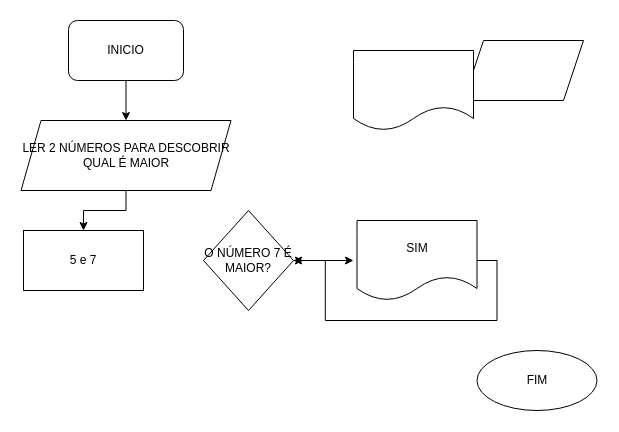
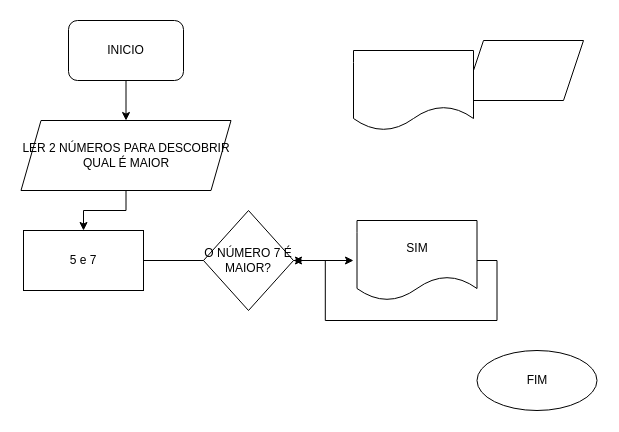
none -> (174, 261)
